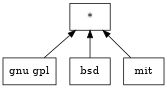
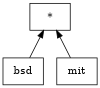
(30, 71) -> none
